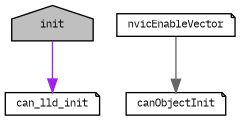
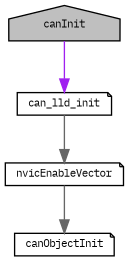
(52, 25) -> (64, 25)
none -> (64, 132)
